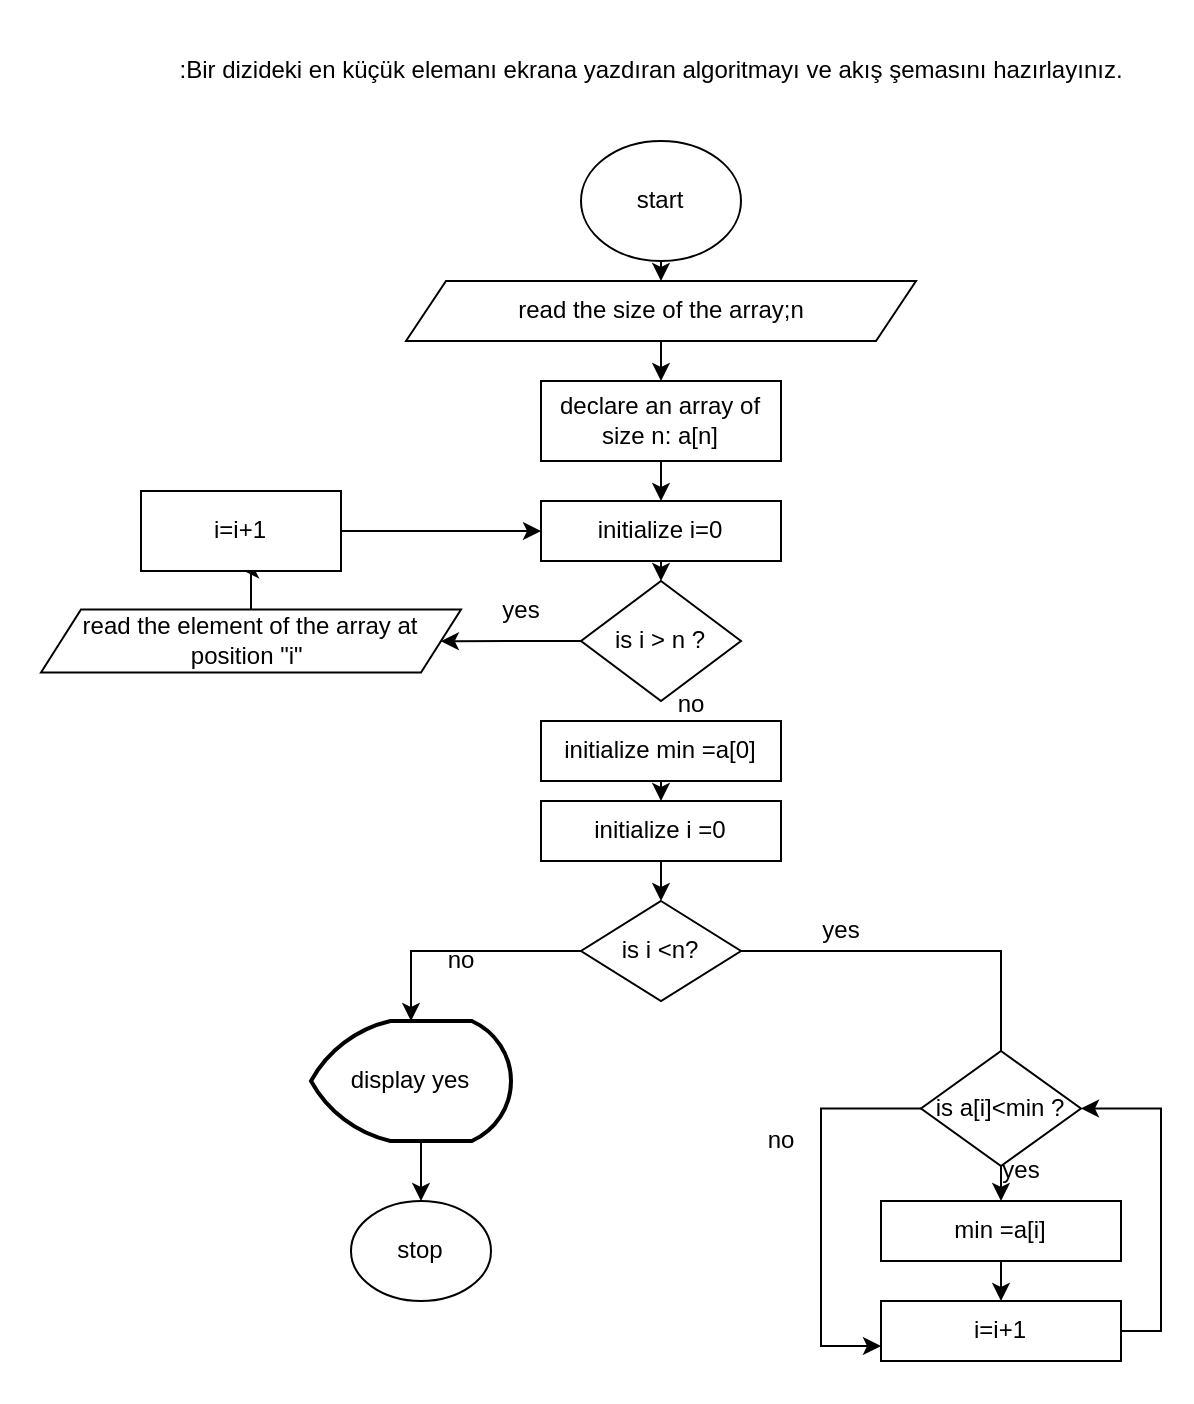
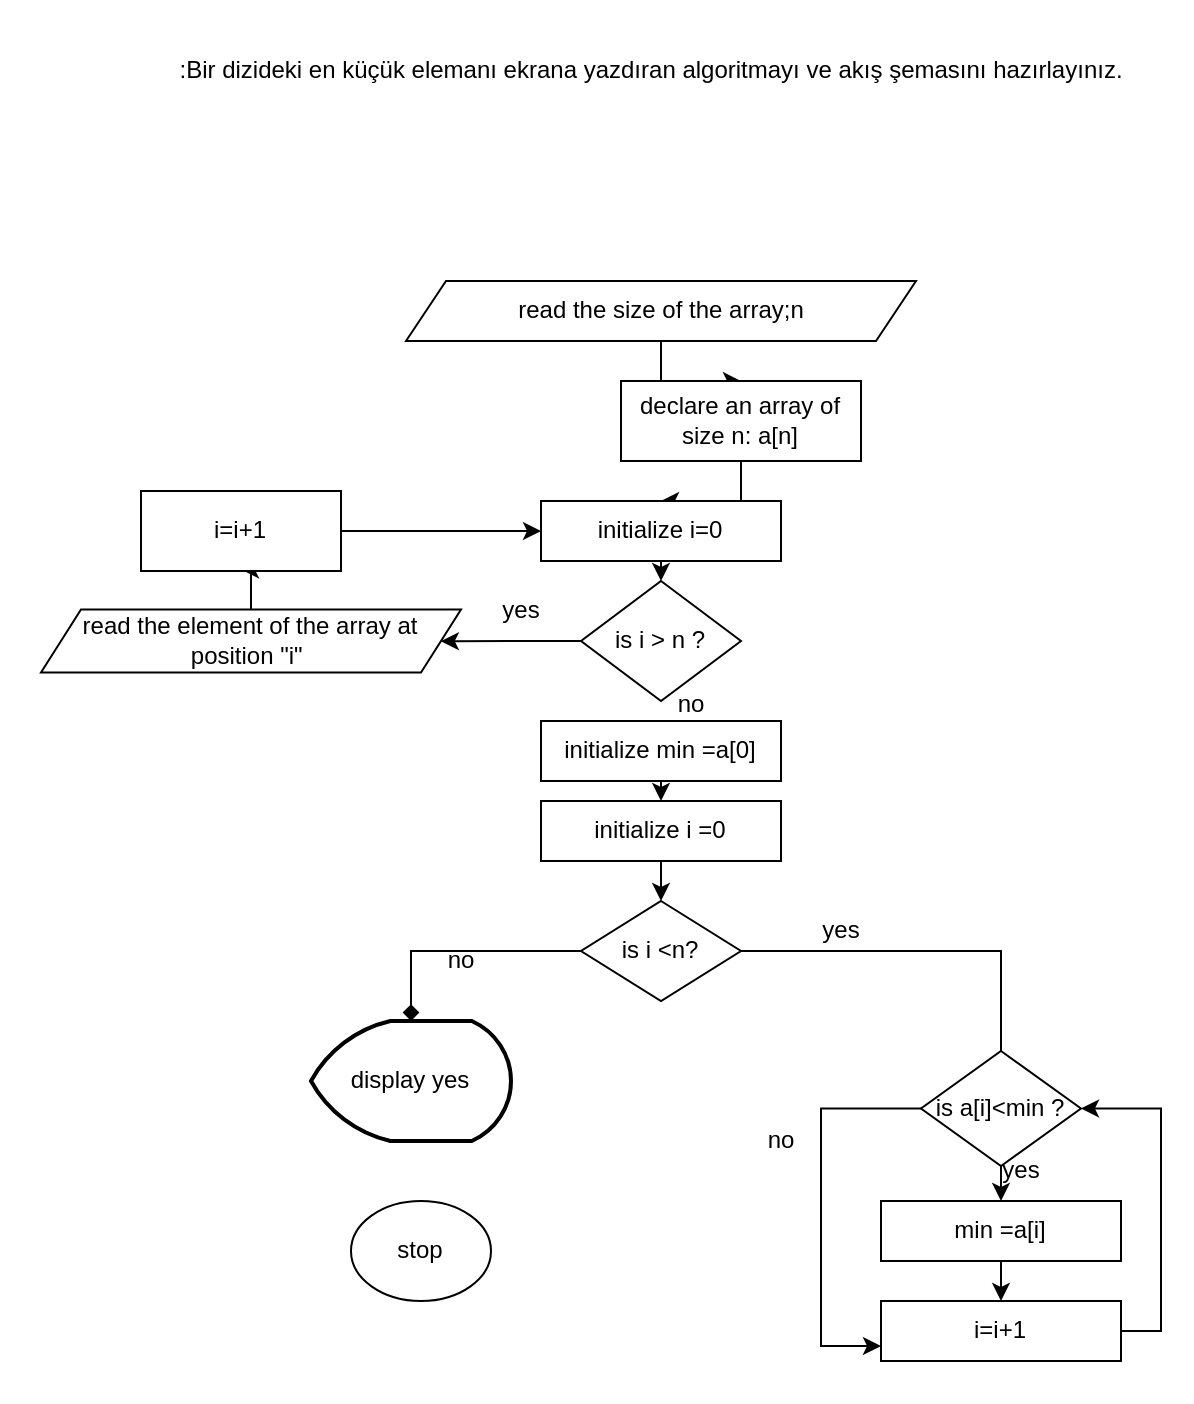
(661, 201) -> none
(661, 264) -> none
(661, 421) -> (741, 421)
(411, 1006) -> (411, 1005)
(421, 1163) -> none
